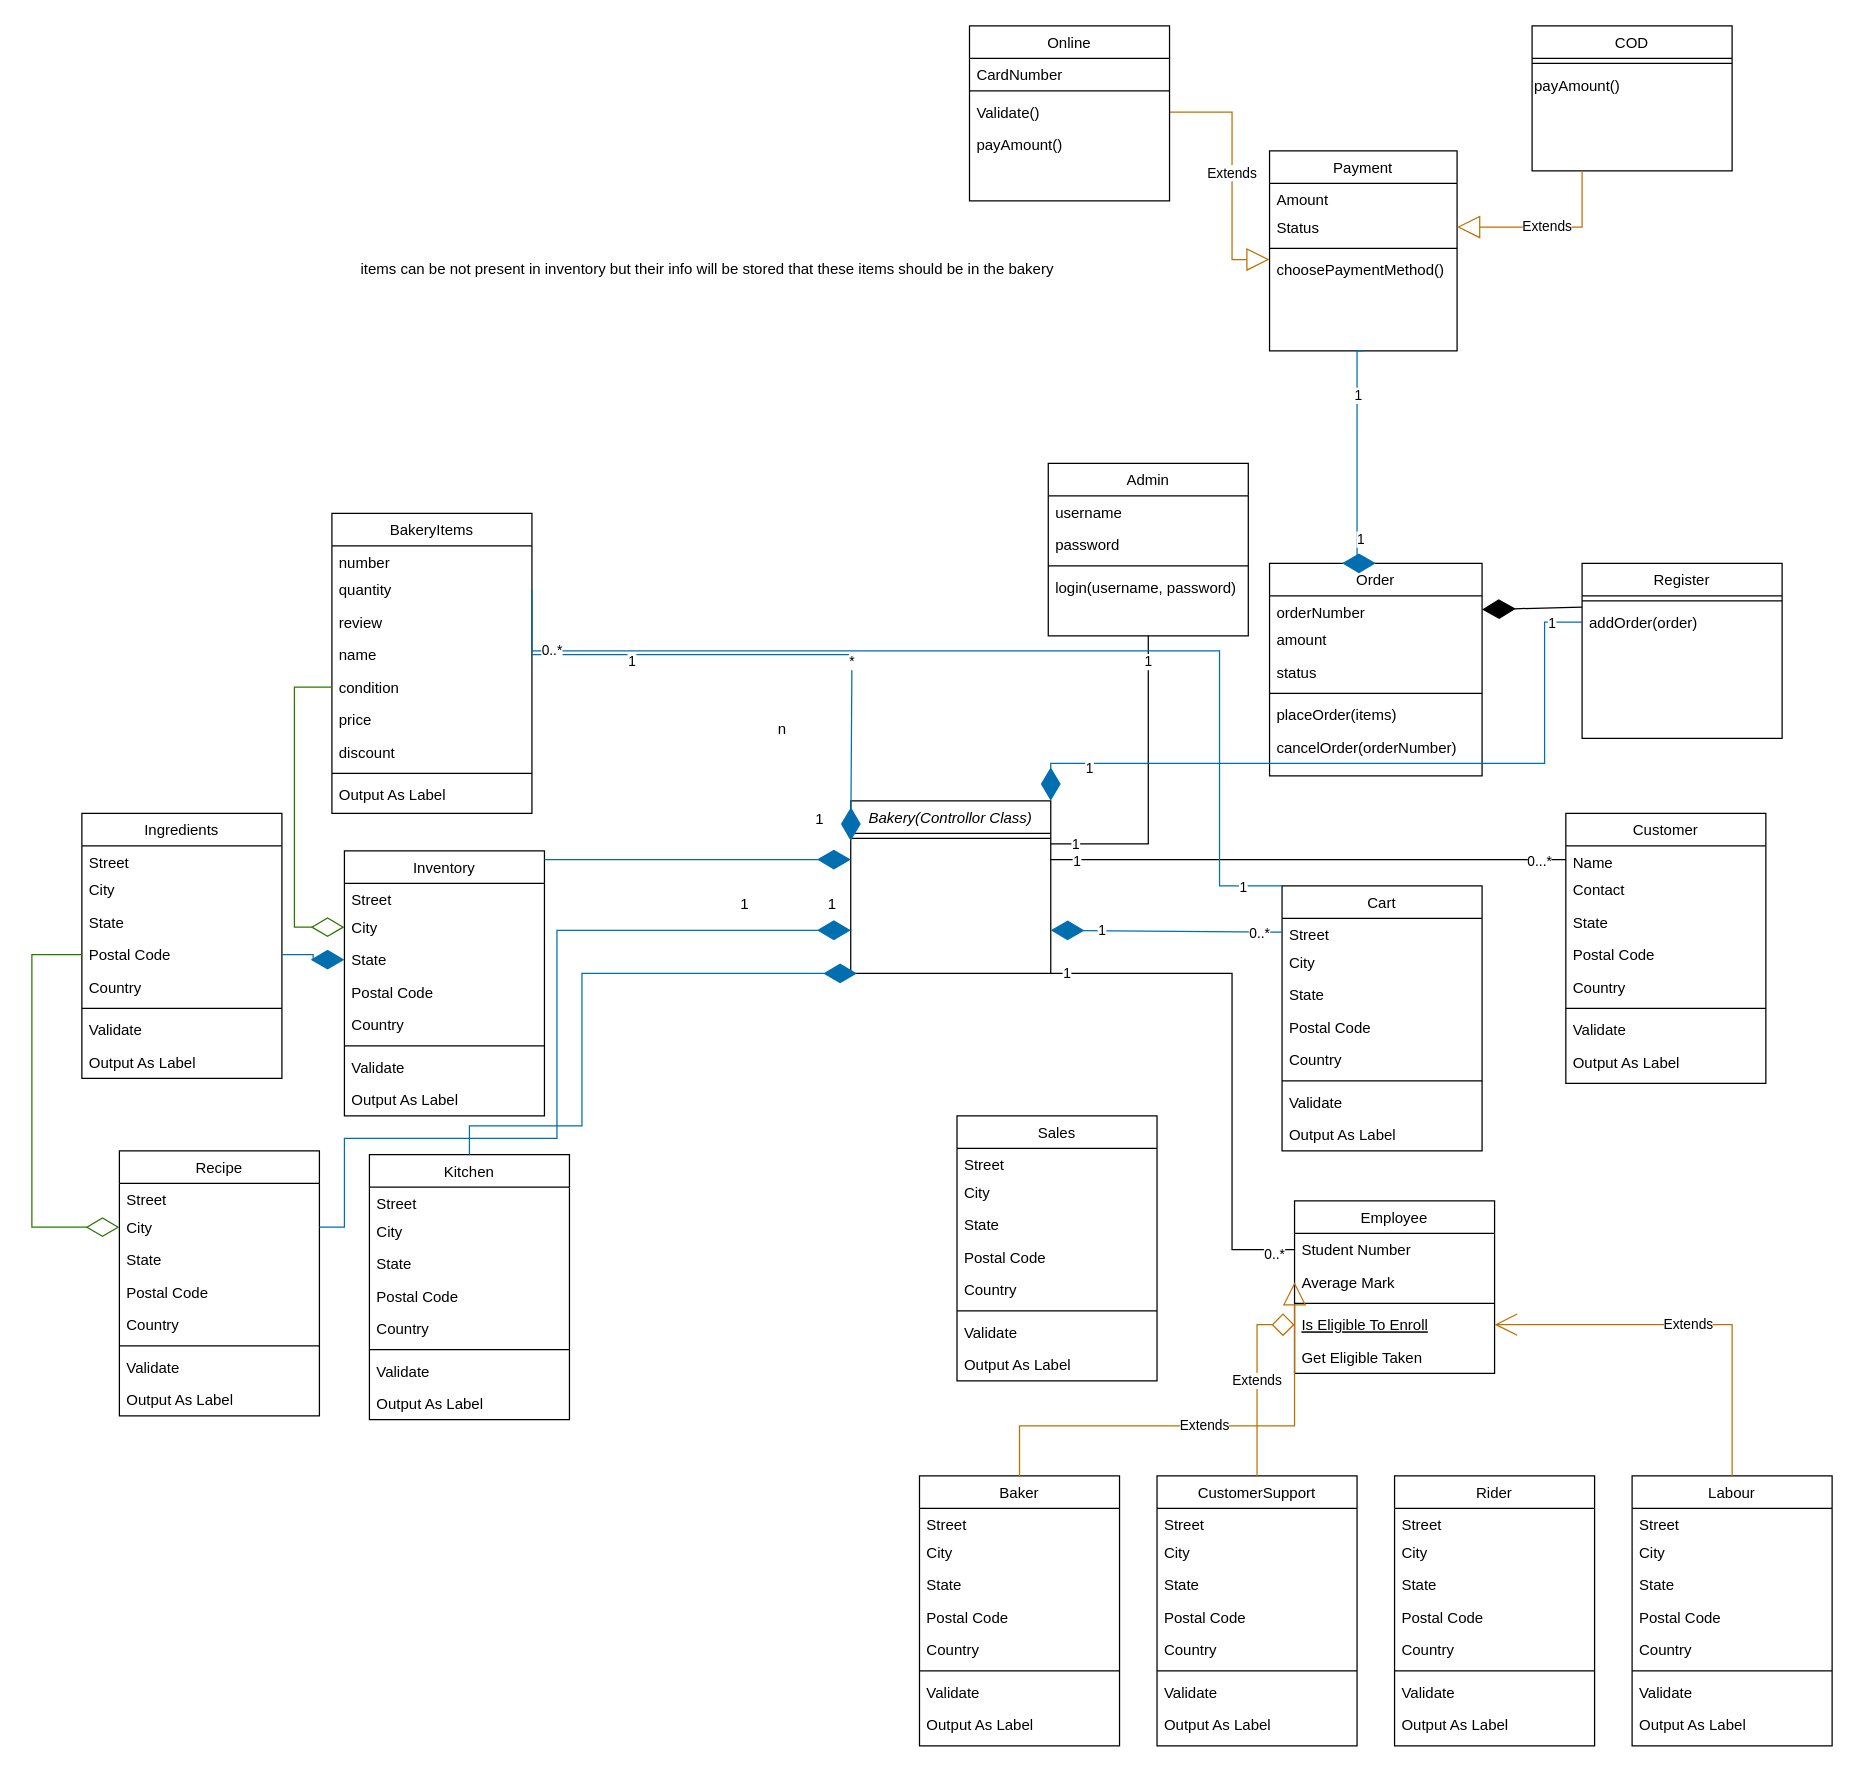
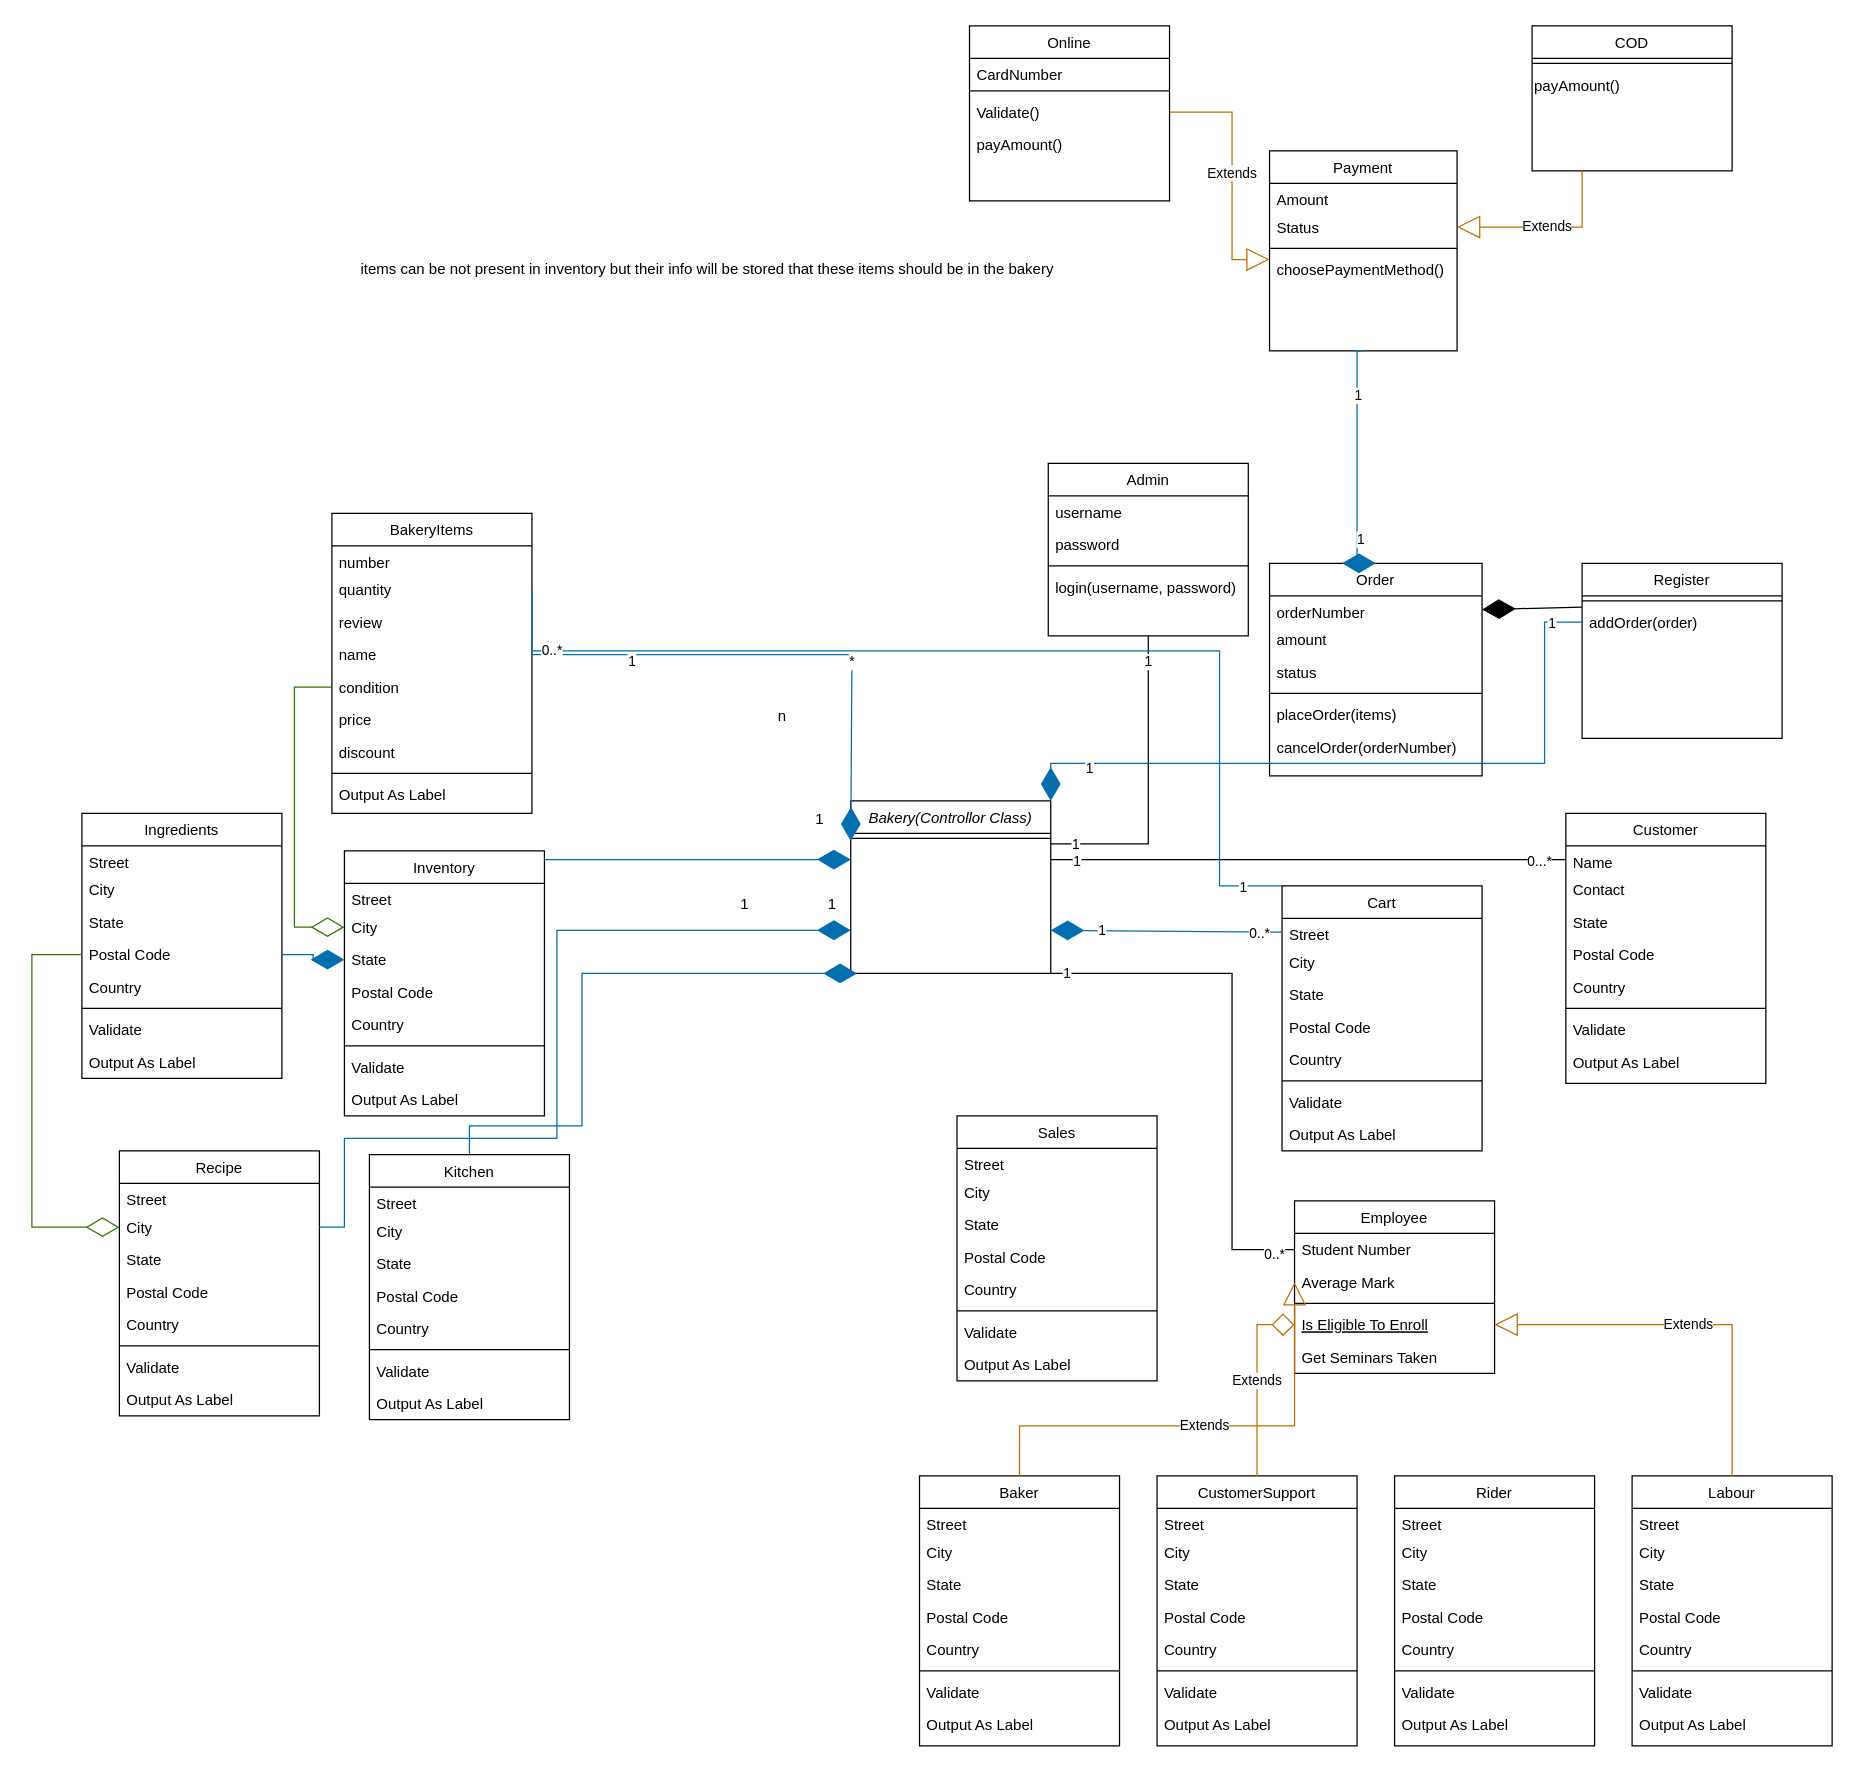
(782, 729) -> (782, 717)
(1508, 1324) -> (1518, 1324)
(1365, 1358) -> (1371, 1358)
